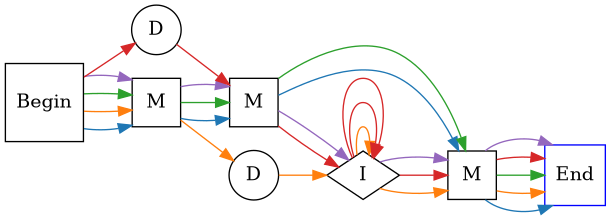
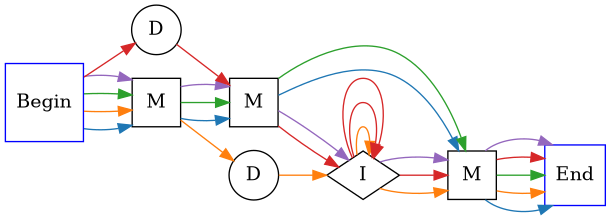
(44, 103) -> (44, 103)
